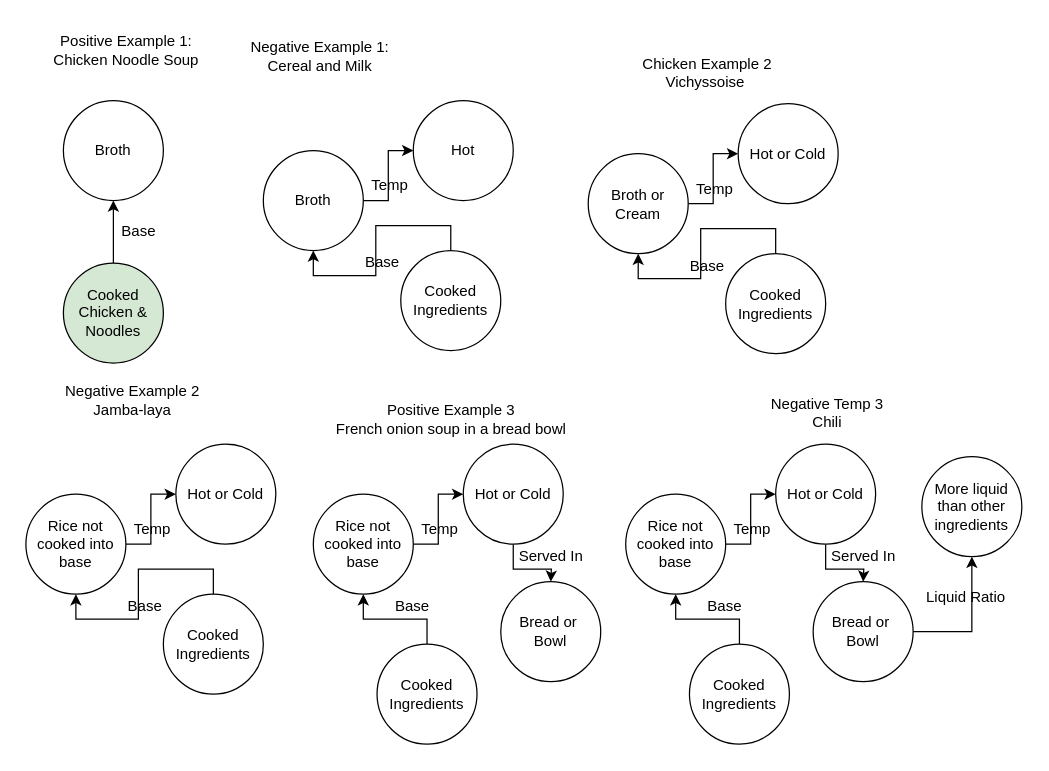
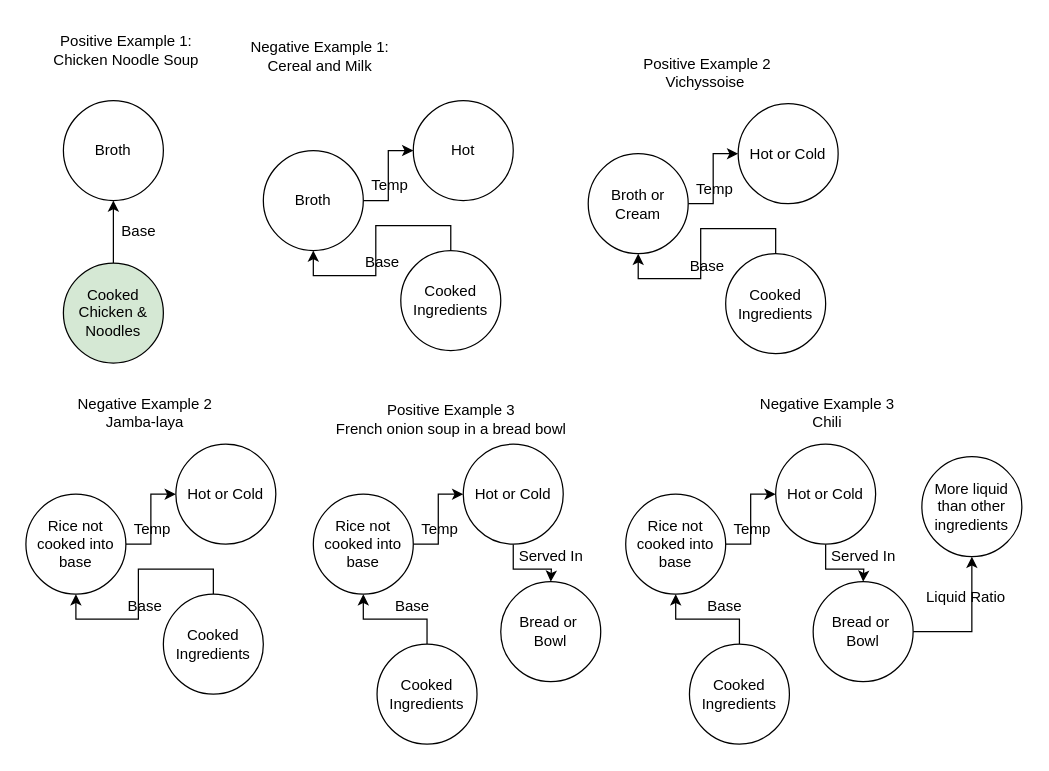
(708, 73) -> (708, 73)
(132, 401) -> (144, 413)
(828, 413) -> (828, 413)
